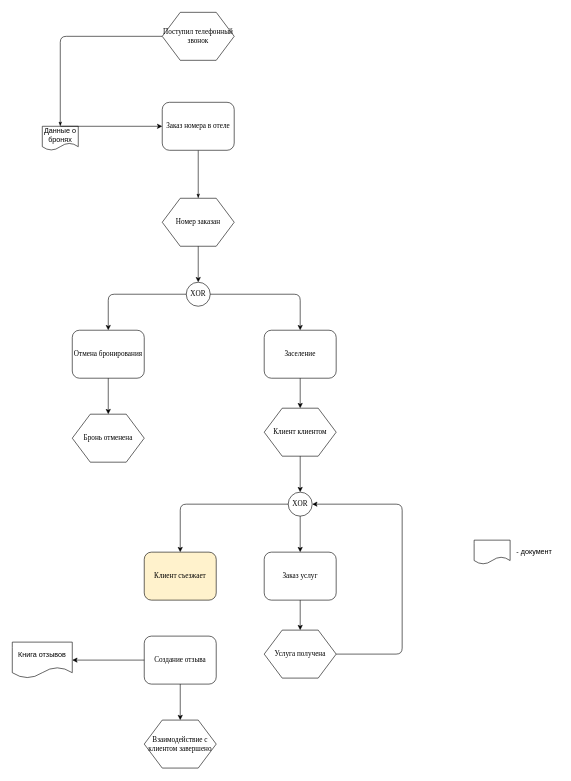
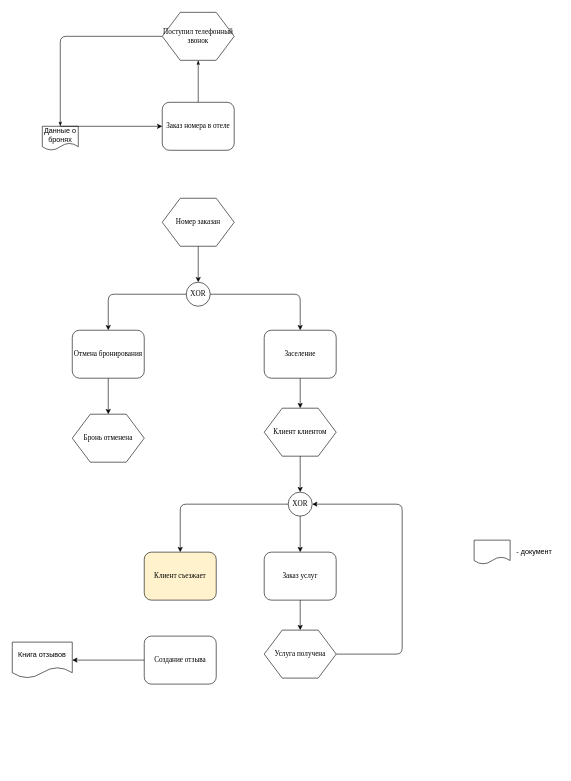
(198, 193) -> (198, 65)
(180, 714) -> none
(180, 744) -> none
